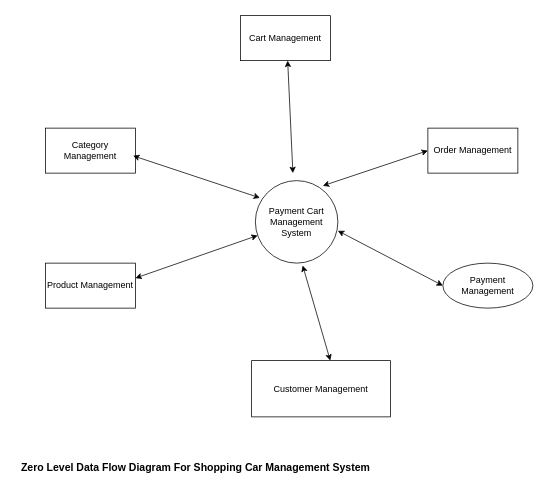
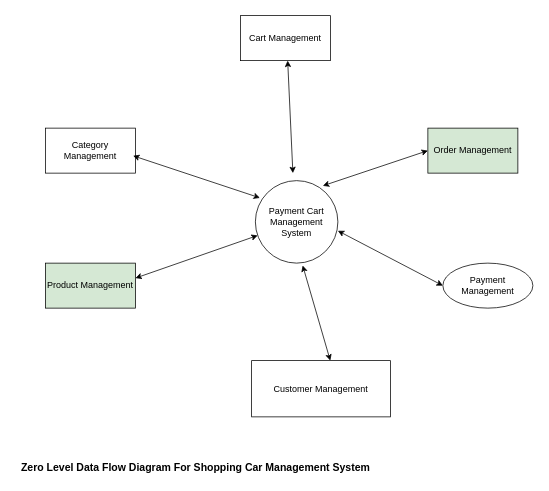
(473, 150) -> (473, 150)
(90, 285) -> (90, 285)
